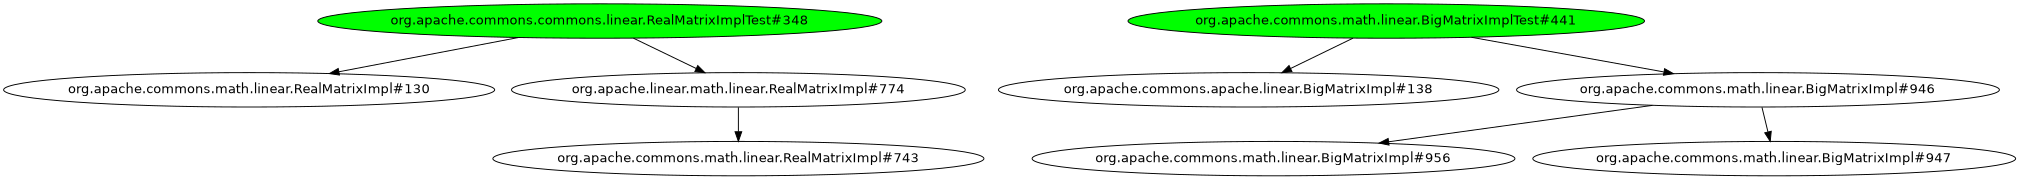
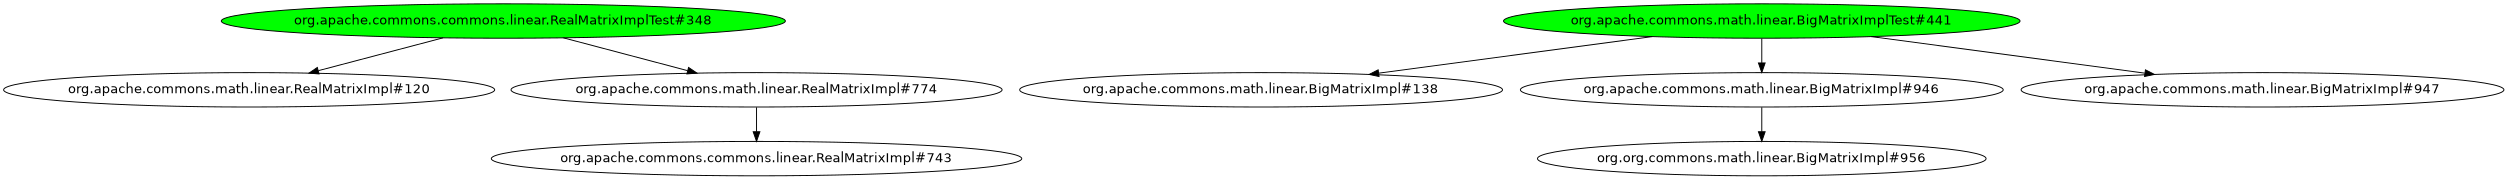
(249, 90) -> (249, 90)
(738, 90) -> (757, 90)
(1249, 90) -> (1261, 90)
(1765, 120) -> (2008, 55)
(738, 159) -> (757, 159)
(1273, 159) -> (1762, 159)
